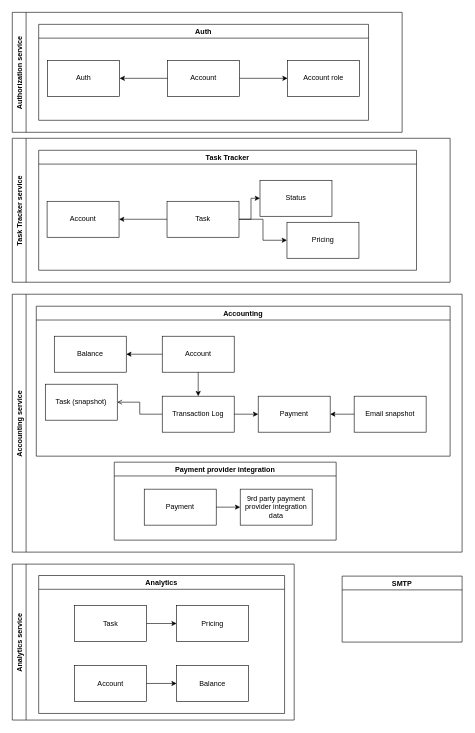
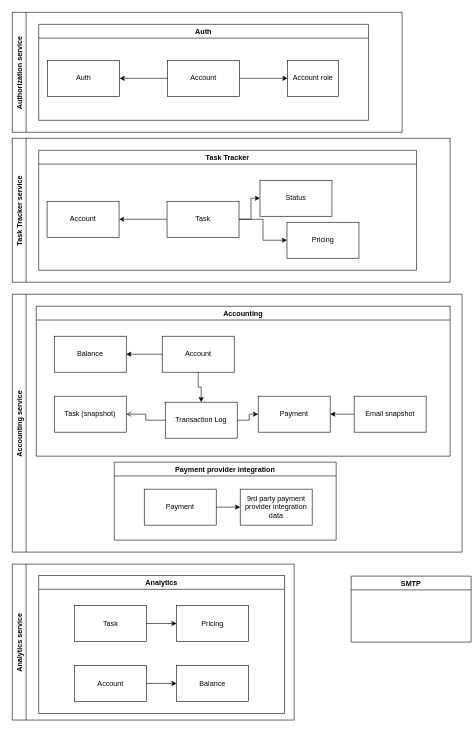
(324, 78) -> (313, 78)
(81, 402) -> (90, 414)
(198, 414) -> (201, 420)
(402, 609) -> (411, 609)
